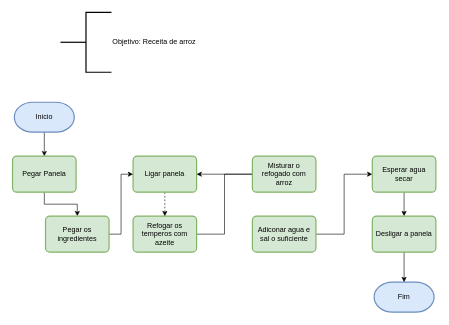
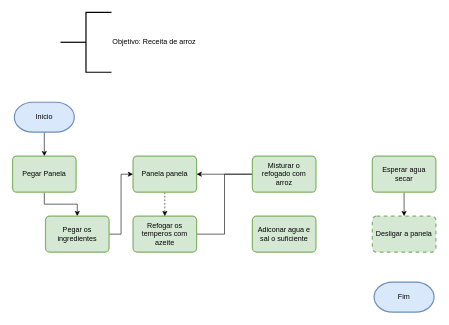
(165, 174) -> (165, 174)
(344, 174) -> none
(404, 234) -> (404, 234)
(404, 276) -> none
